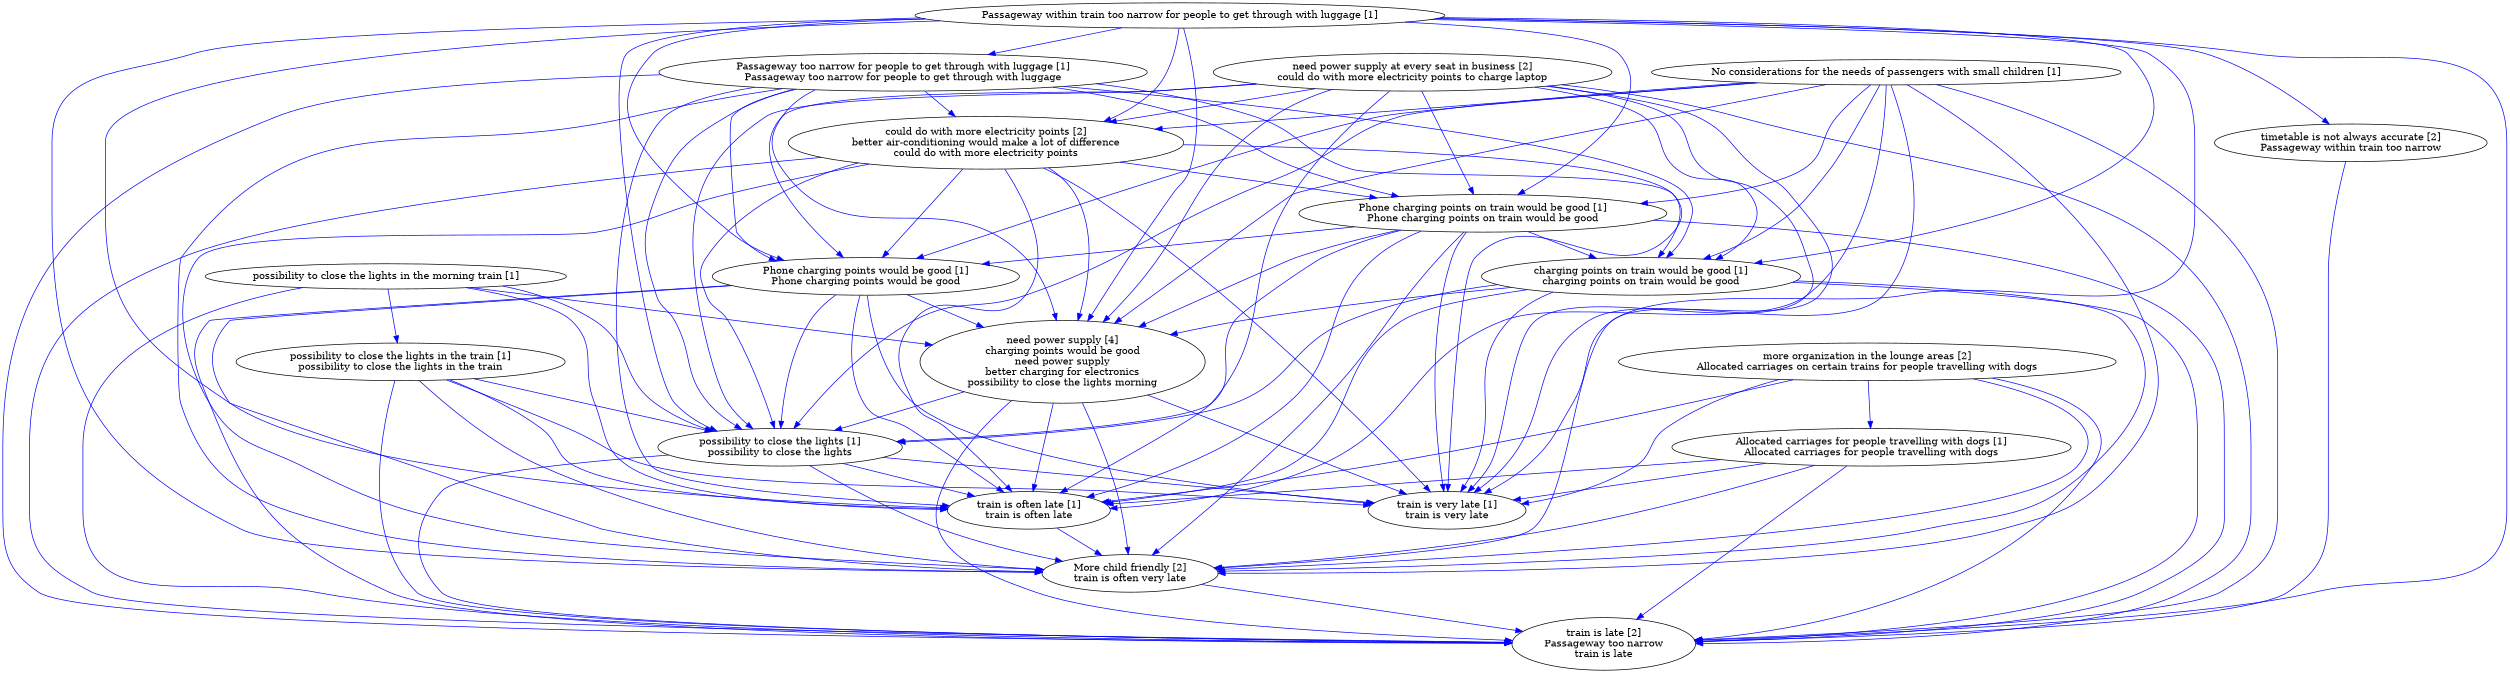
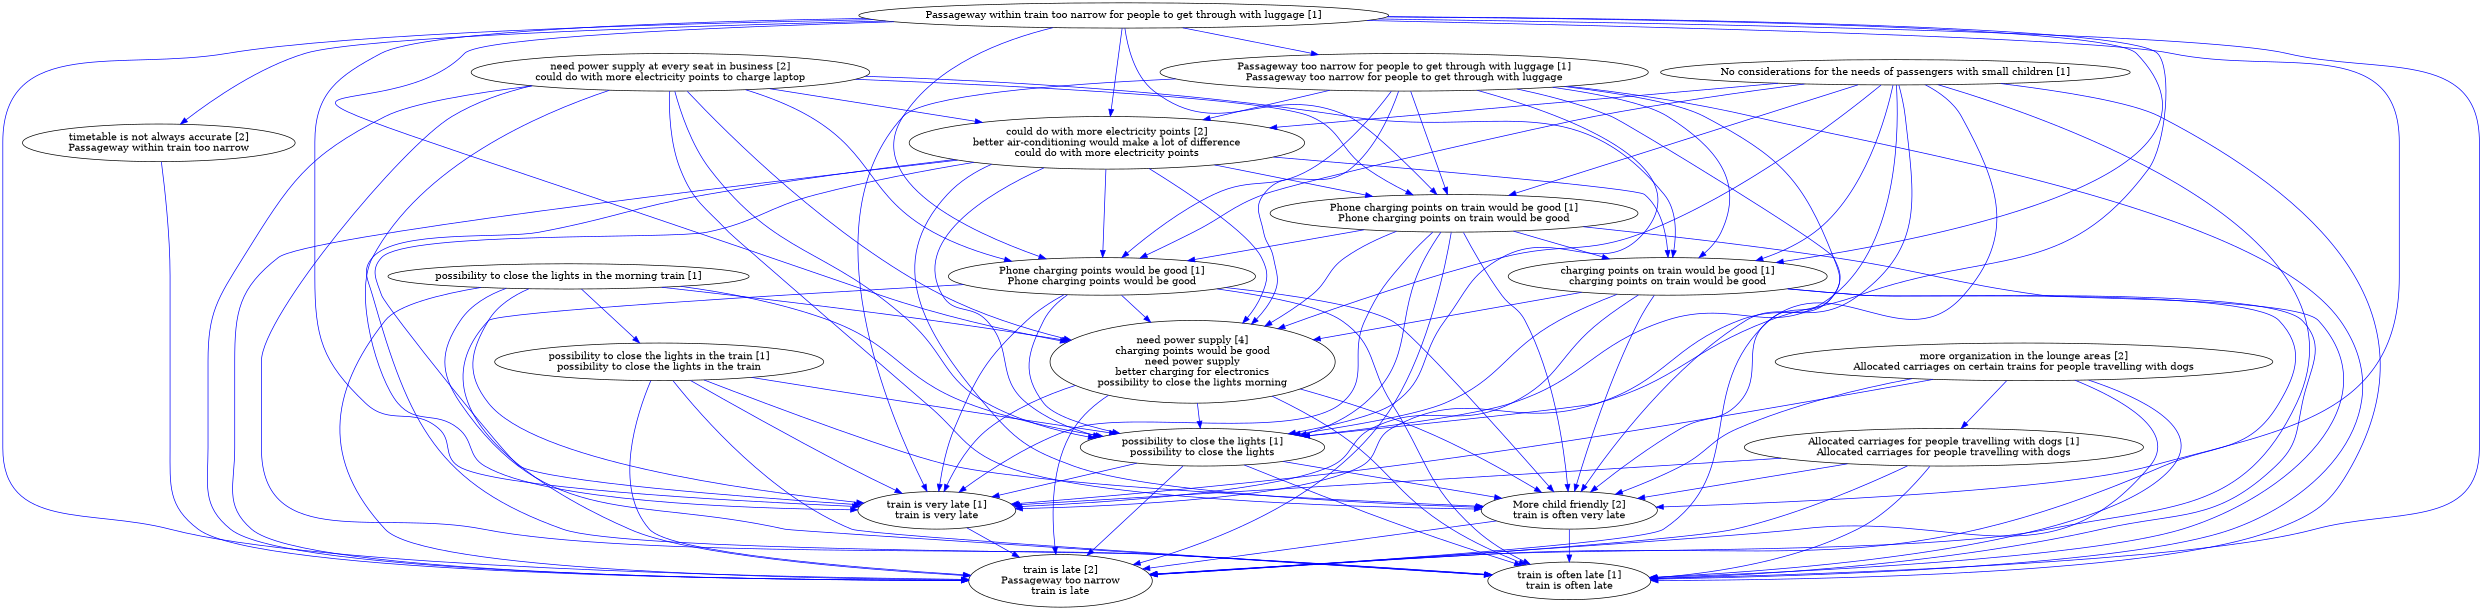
none -> (597, 457)
none -> (982, 536)
(1076, 540) -> (1569, 539)
